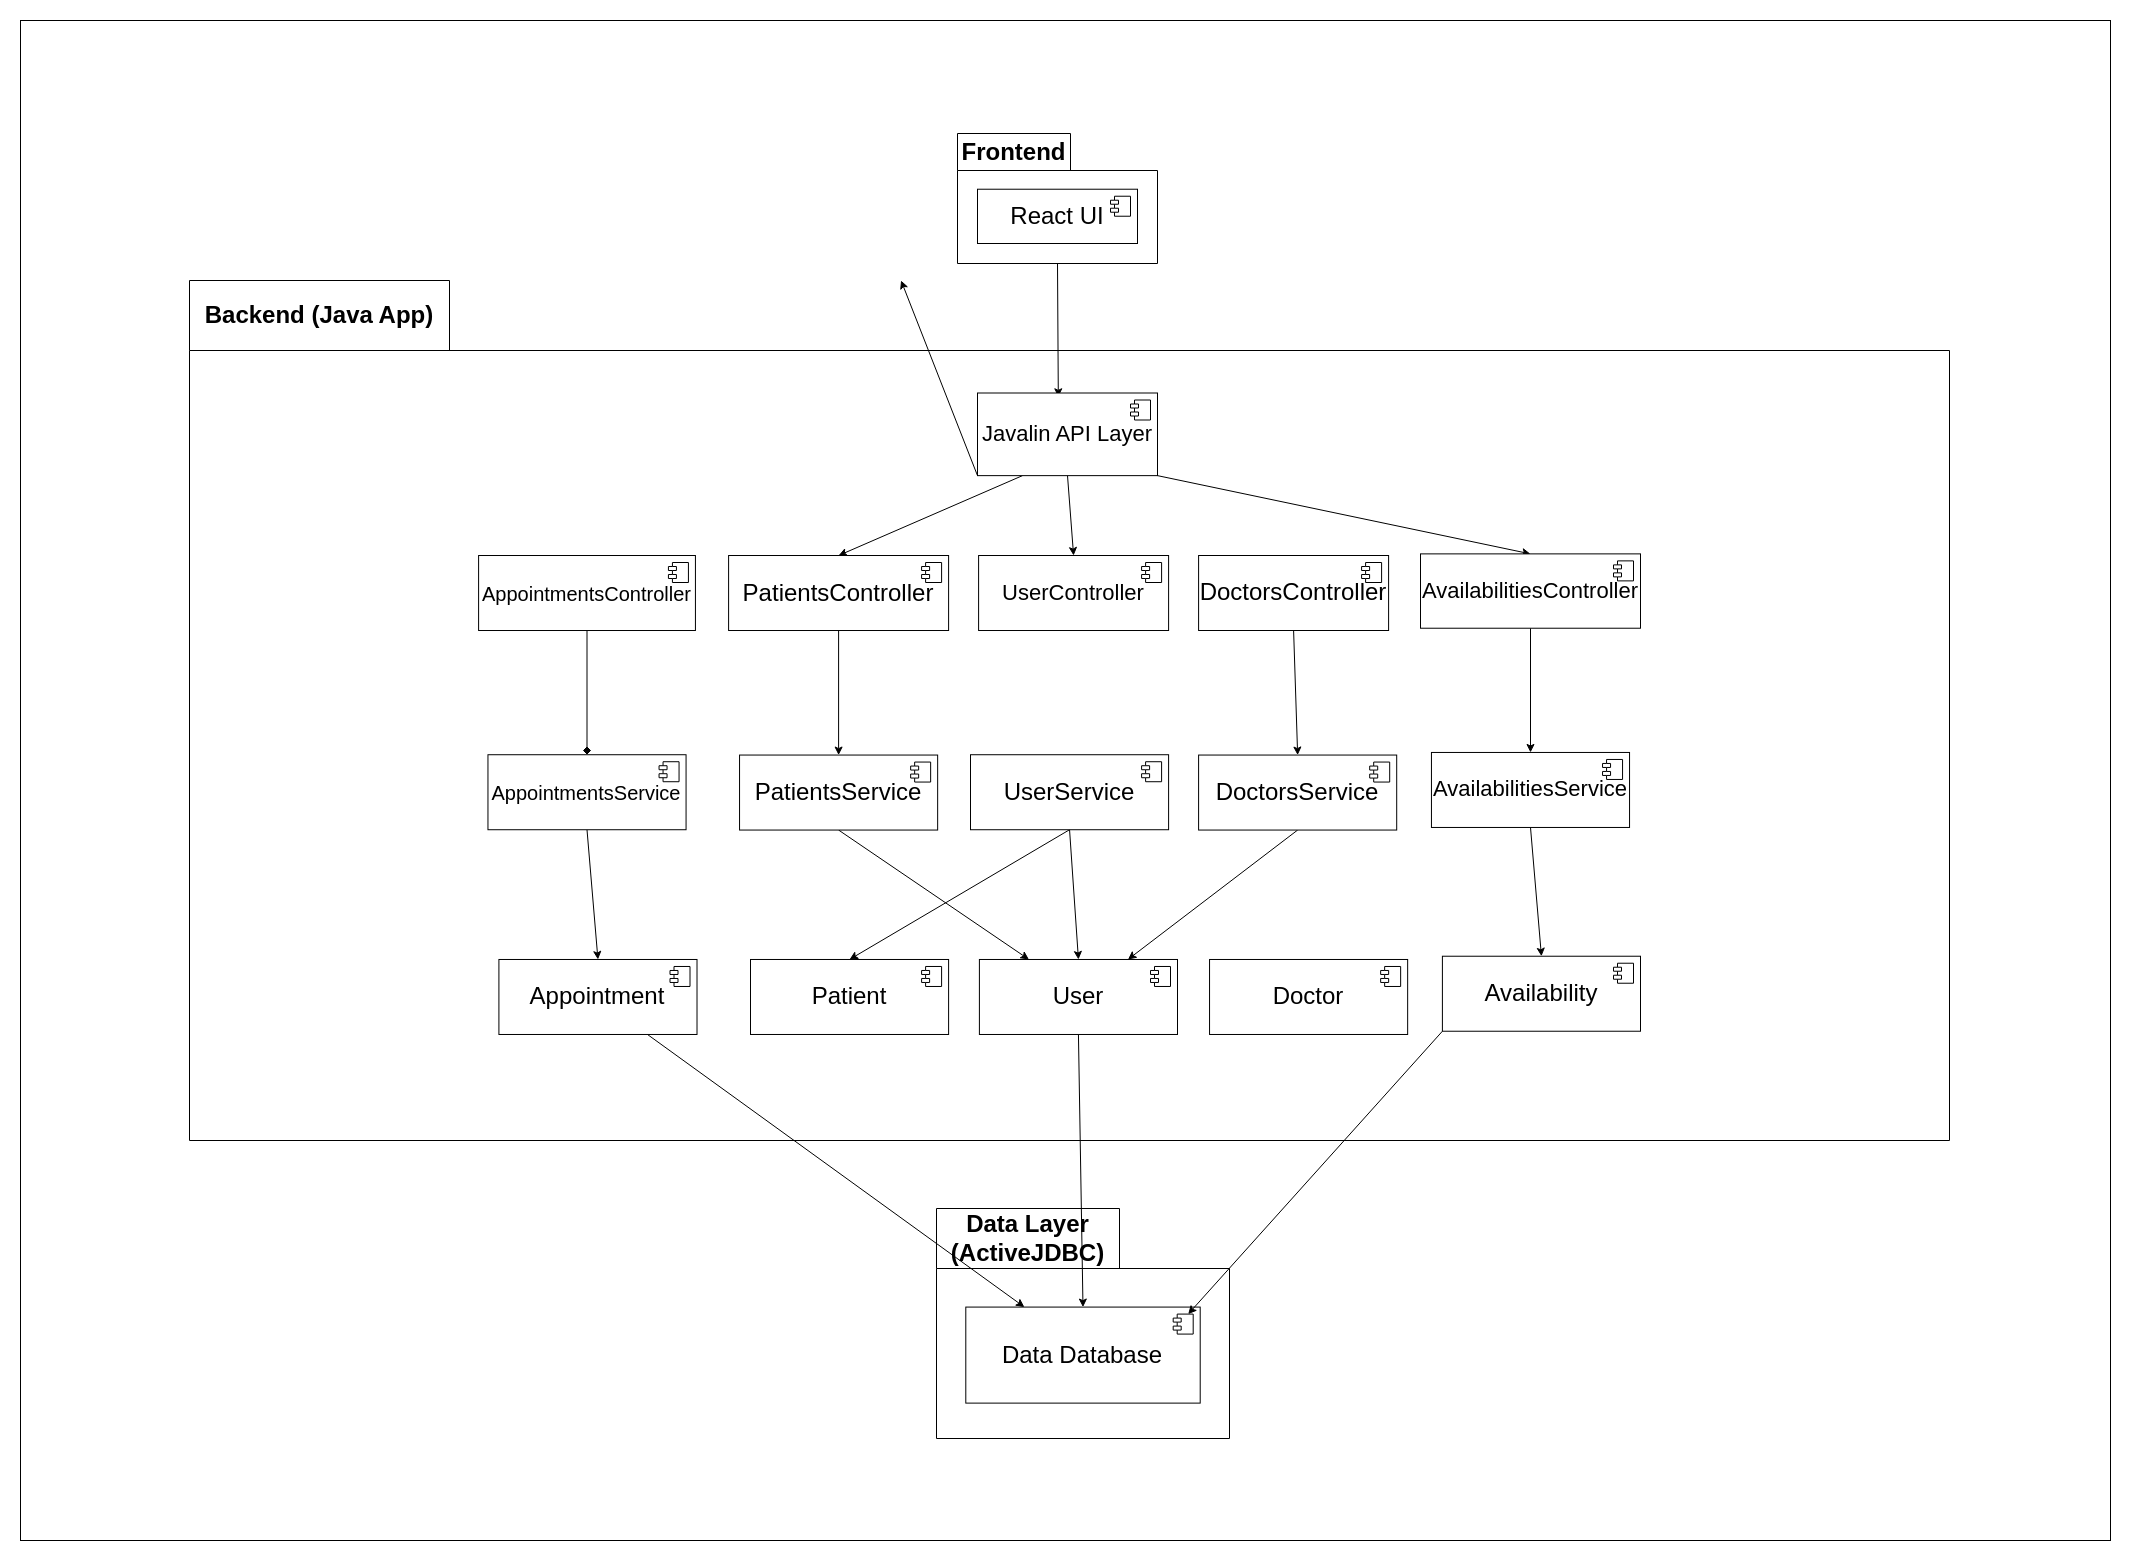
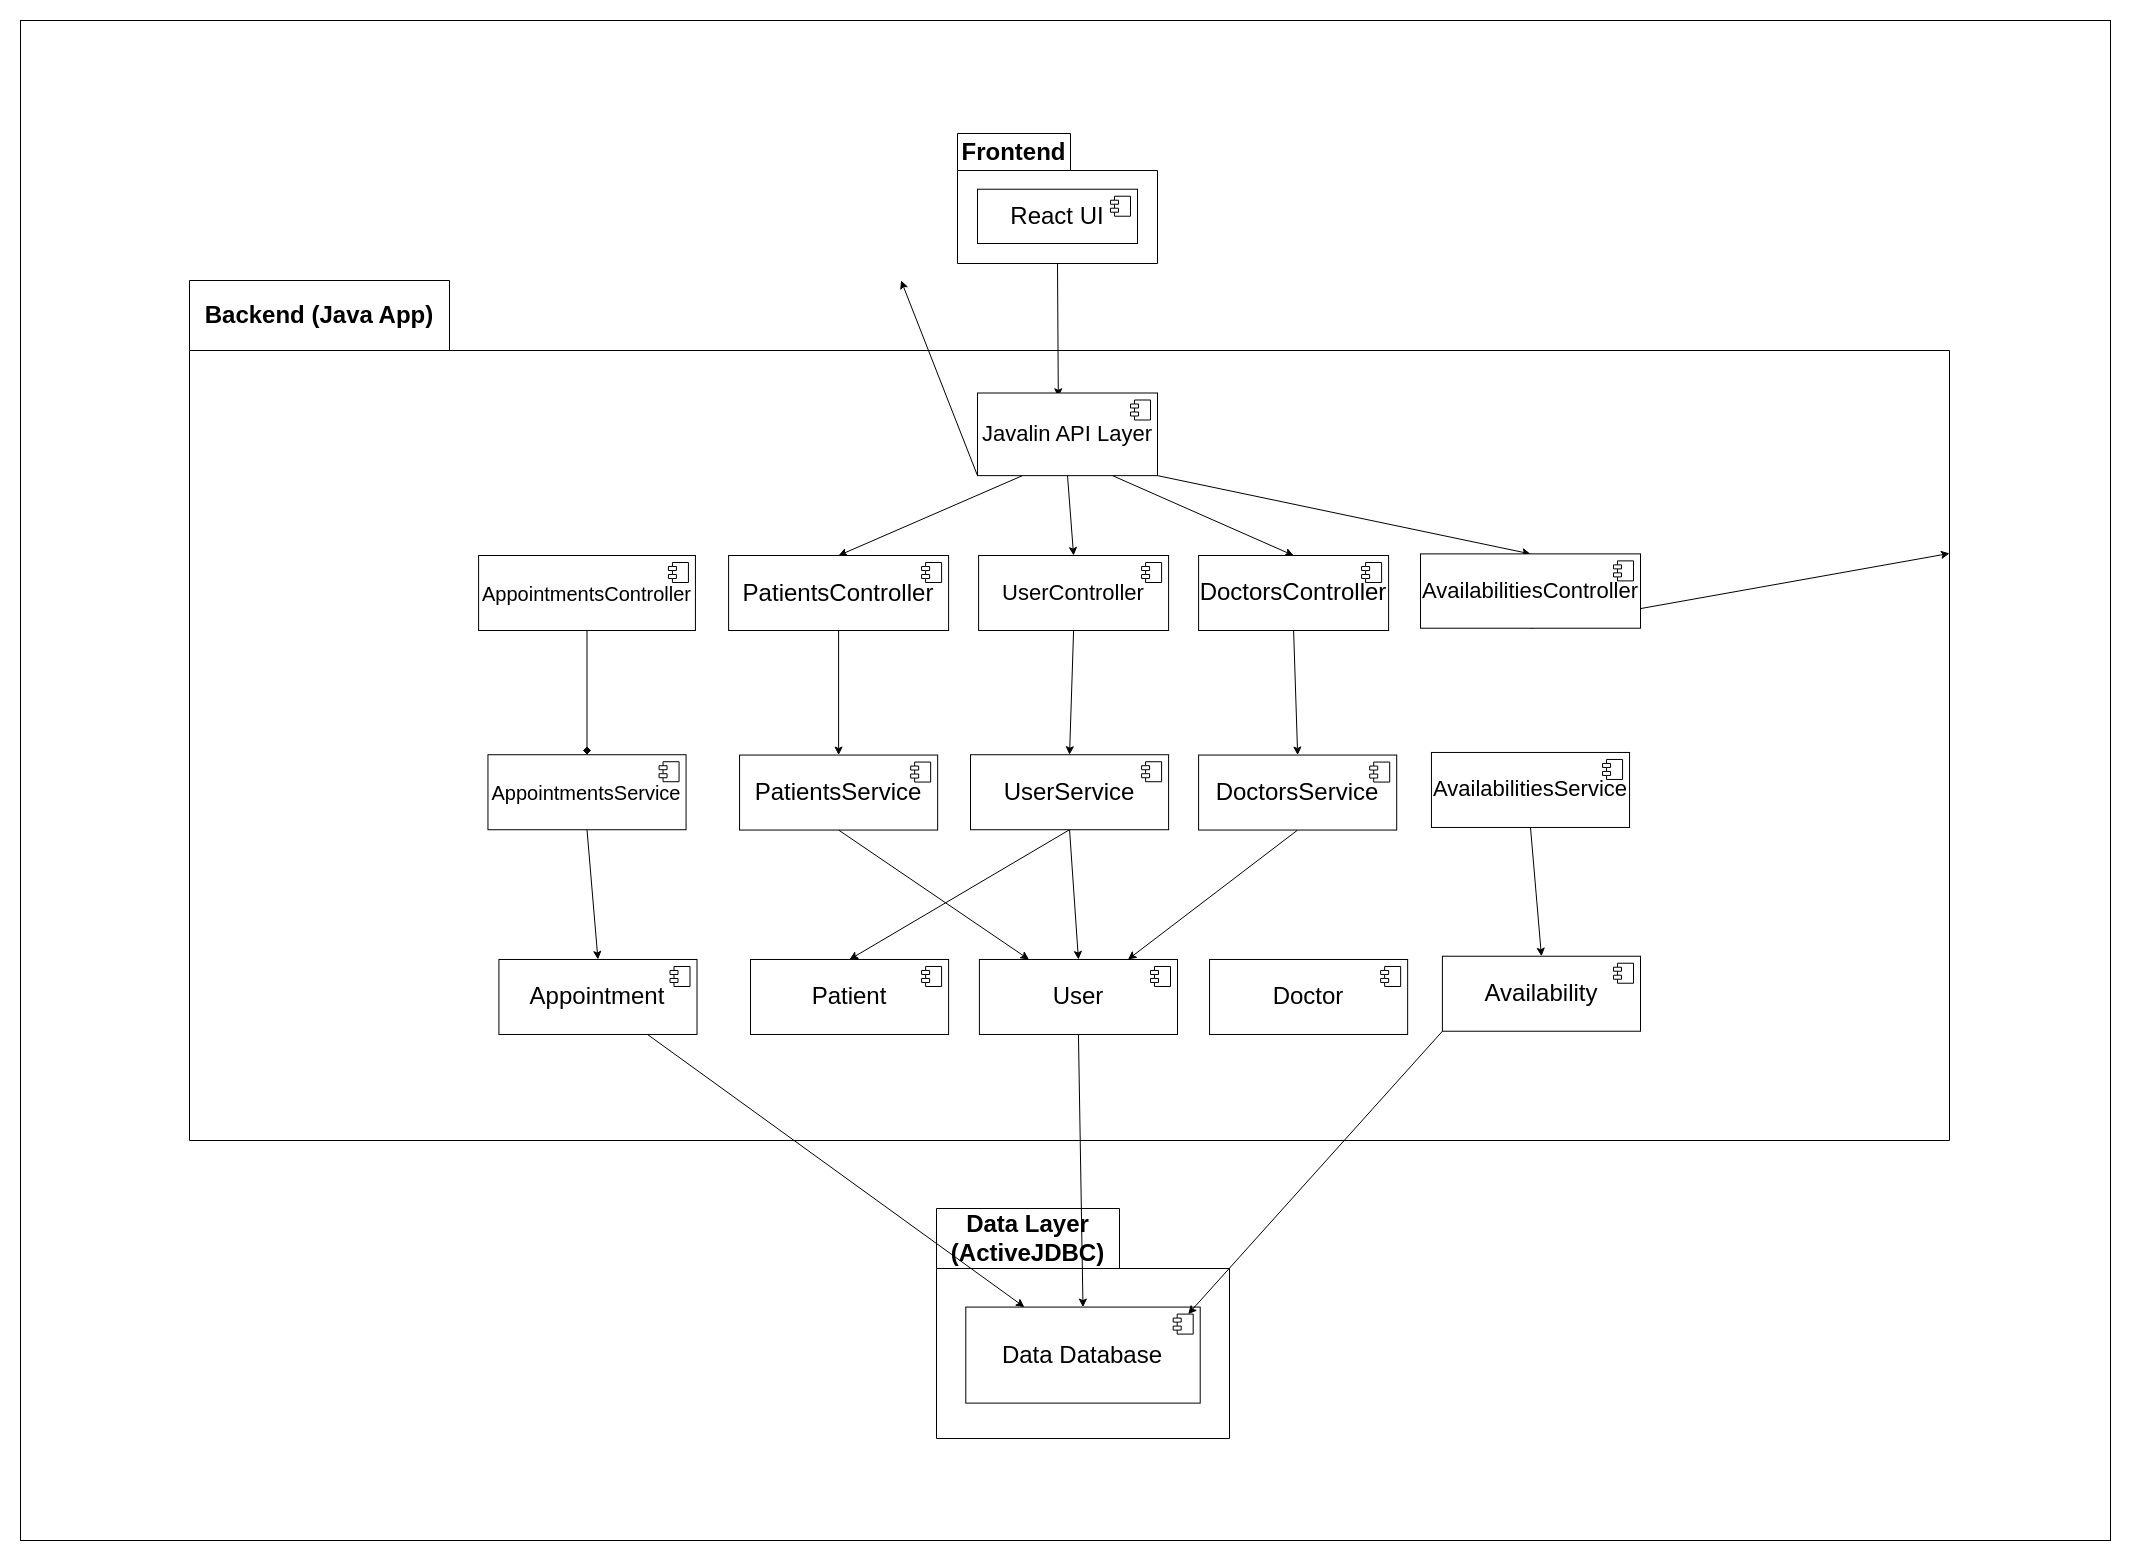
none -> (1200, 514)
(1531, 687) -> (1791, 582)
none -> (1072, 689)
